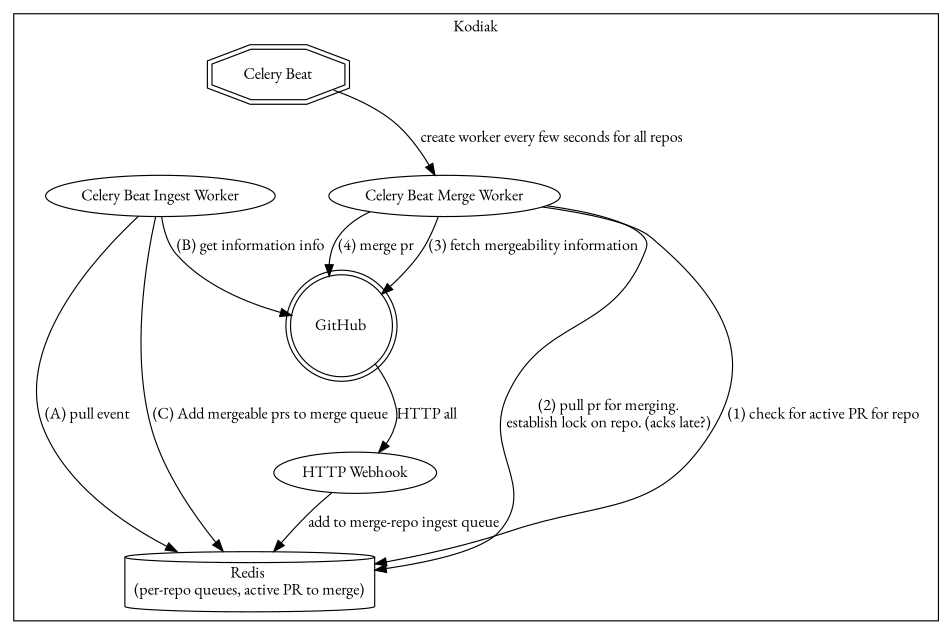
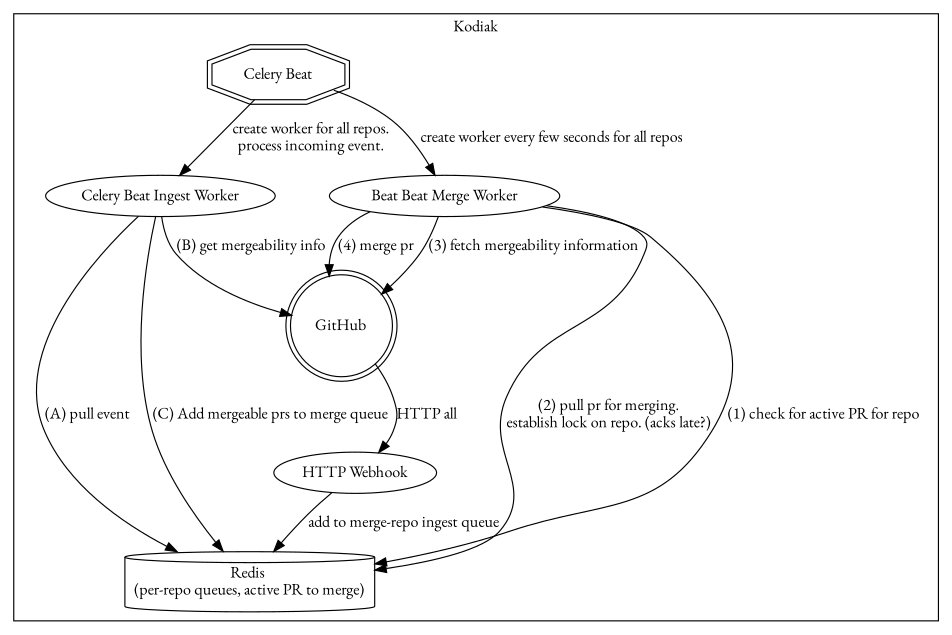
none -> (221, 133)
(445, 196) -> (445, 196)
(251, 246) -> (251, 246)
